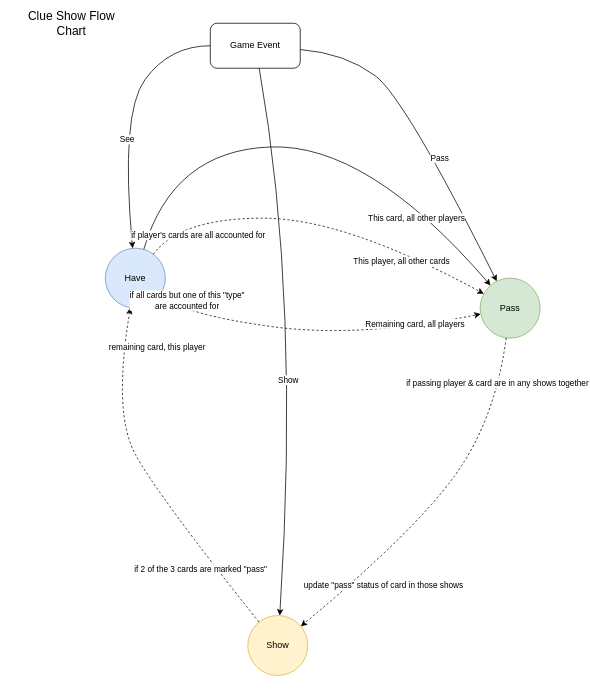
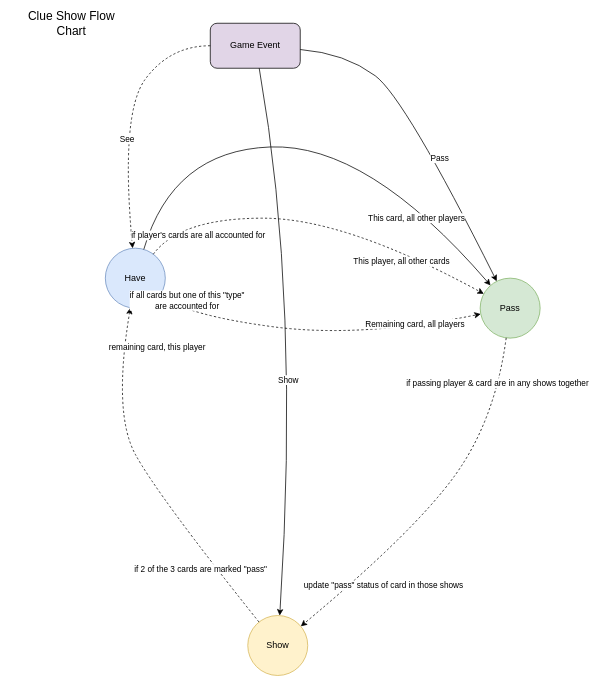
(255, 45) -> (255, 45)
(150, 73) -> (150, 73)
